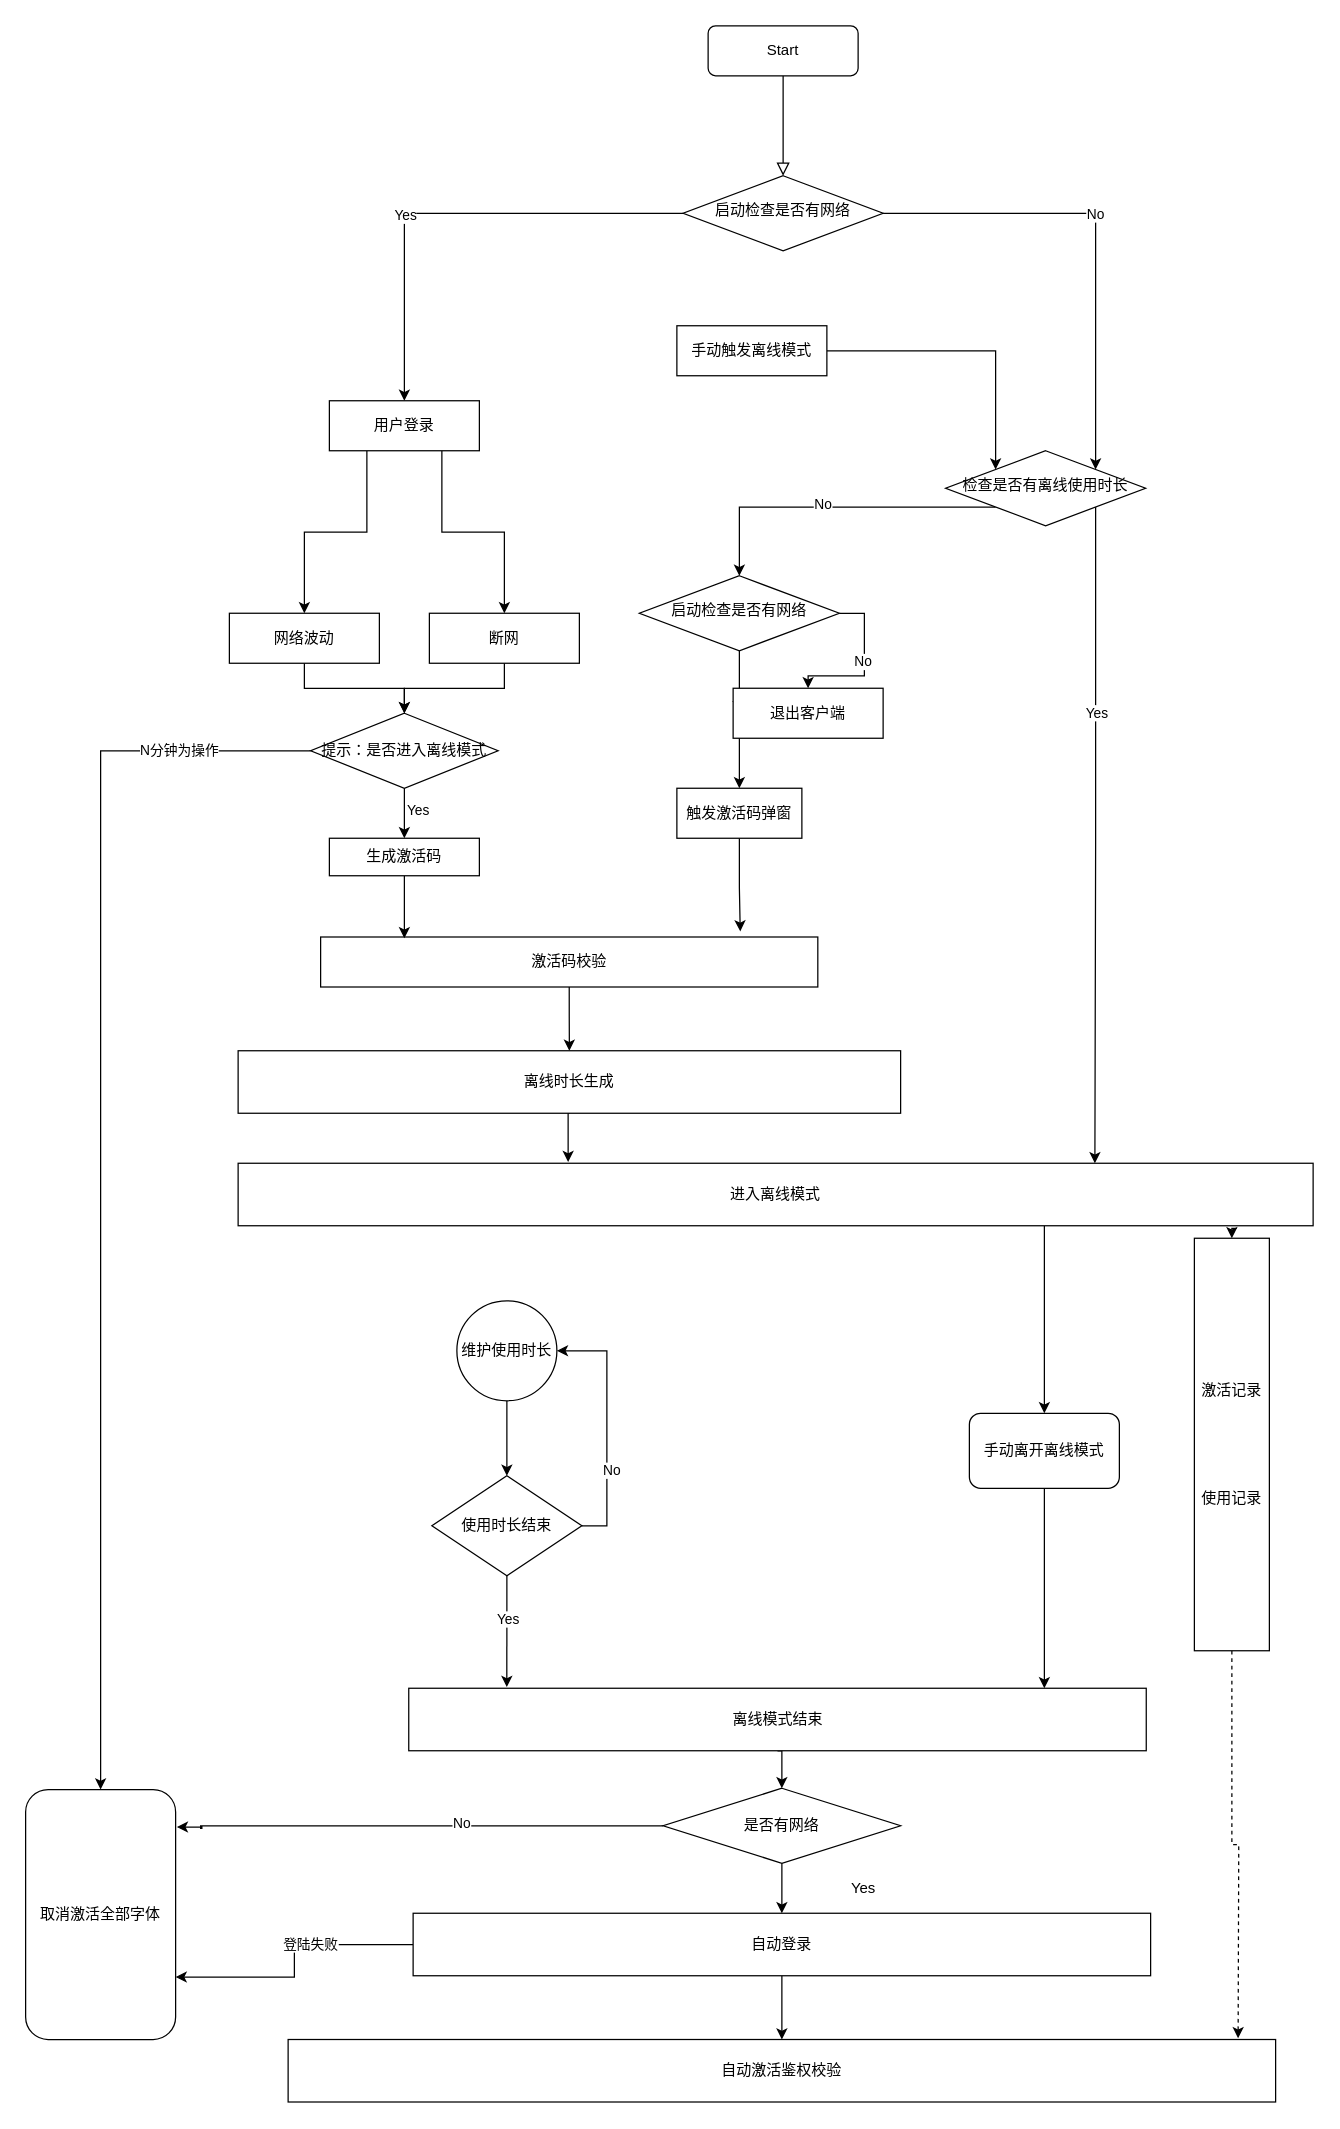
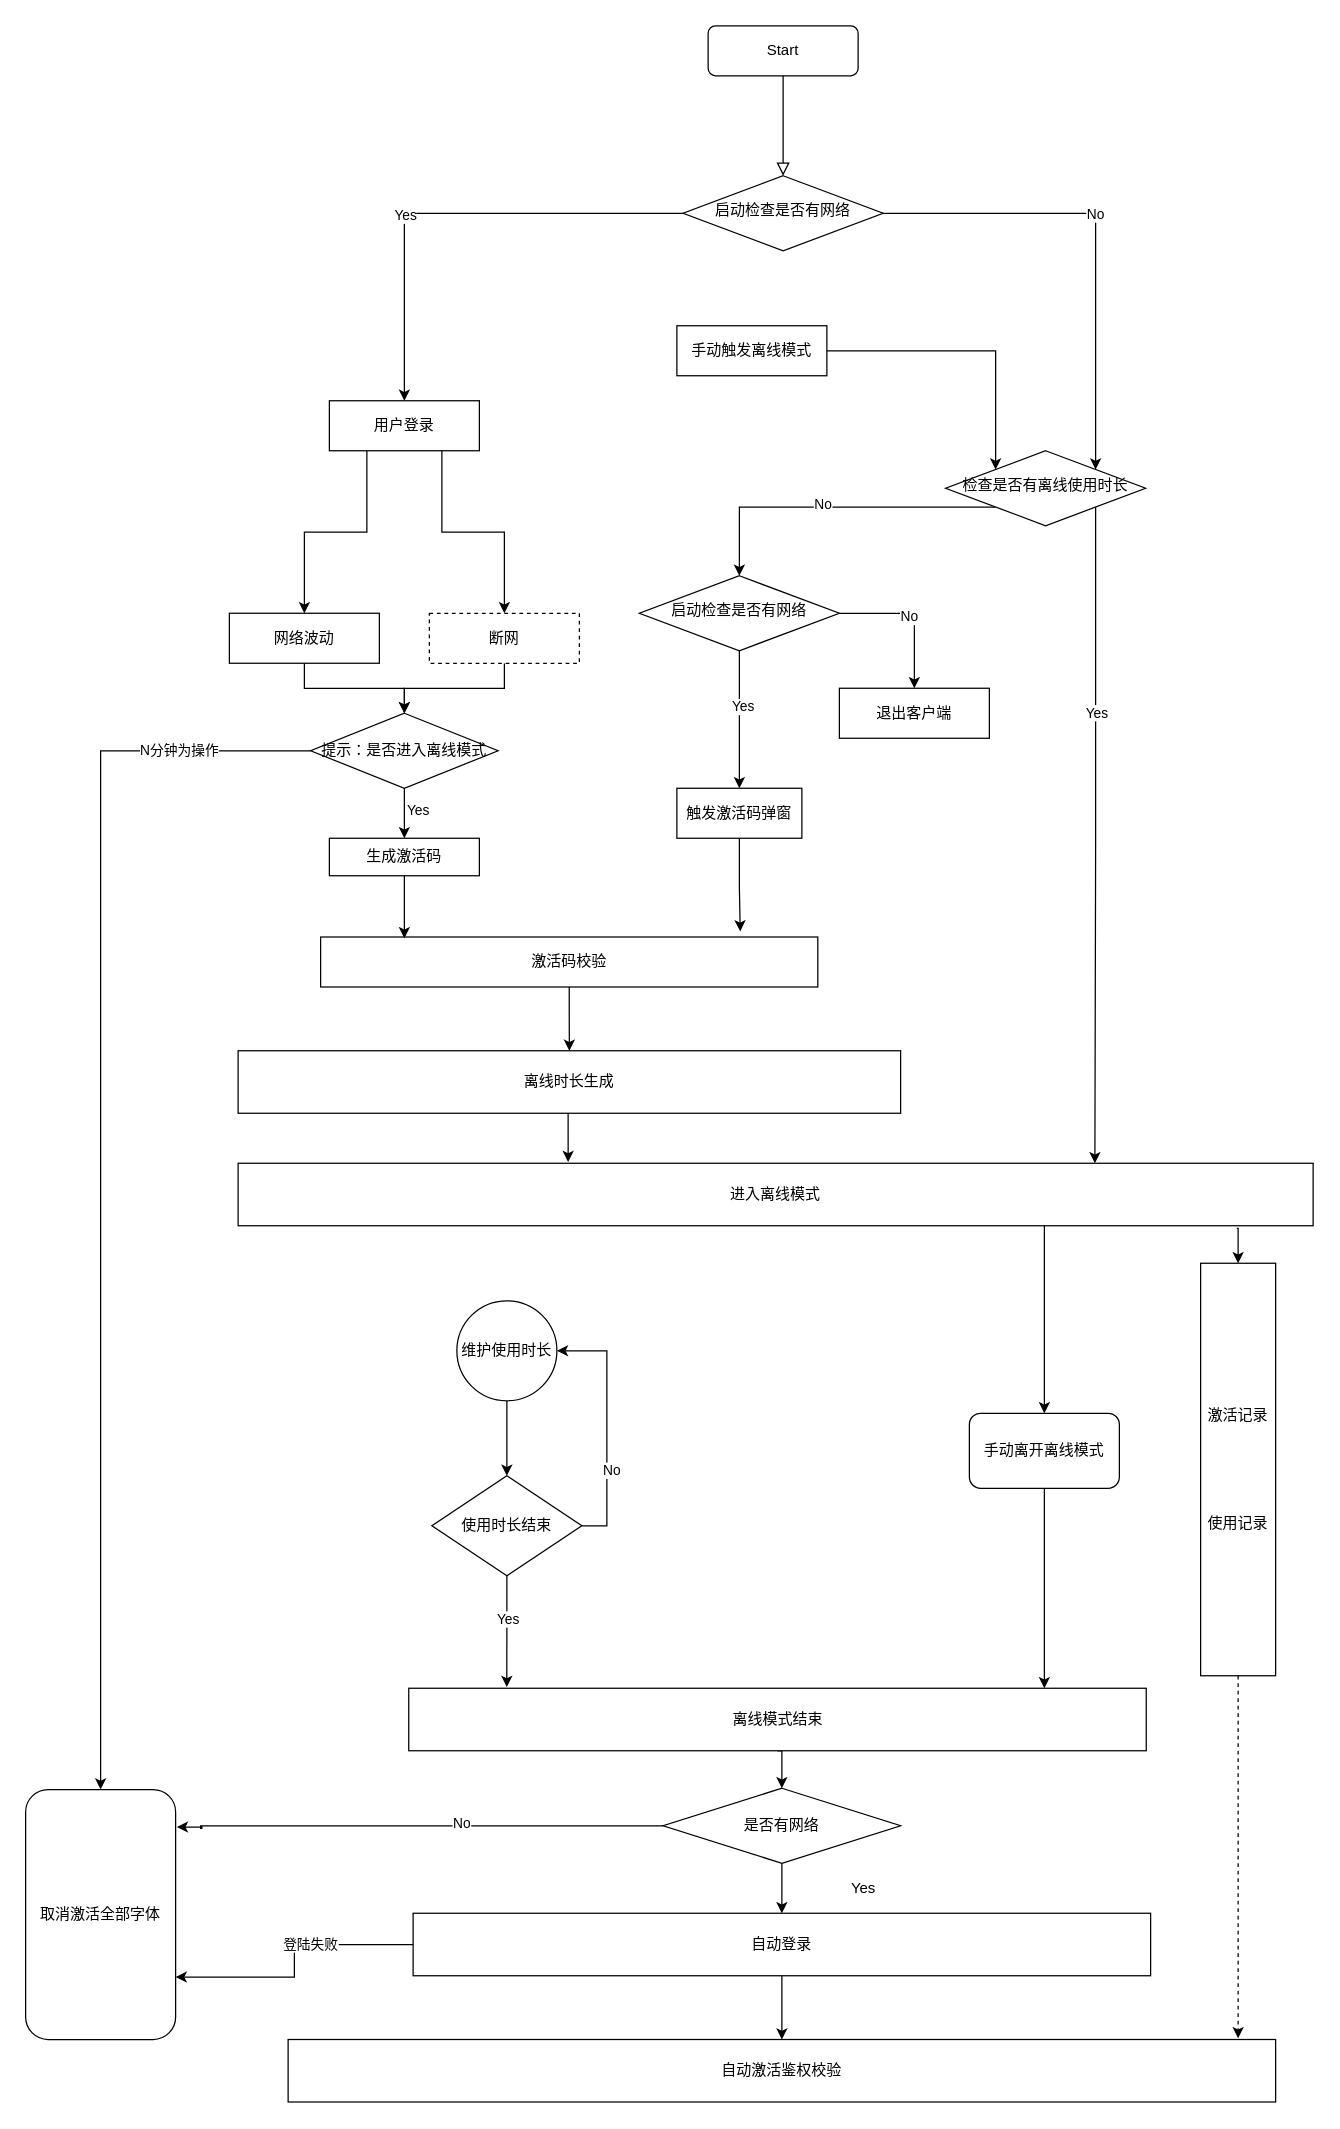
(504, 638) -> (504, 638)
(808, 713) -> (914, 713)
(1232, 1444) -> (1238, 1469)
